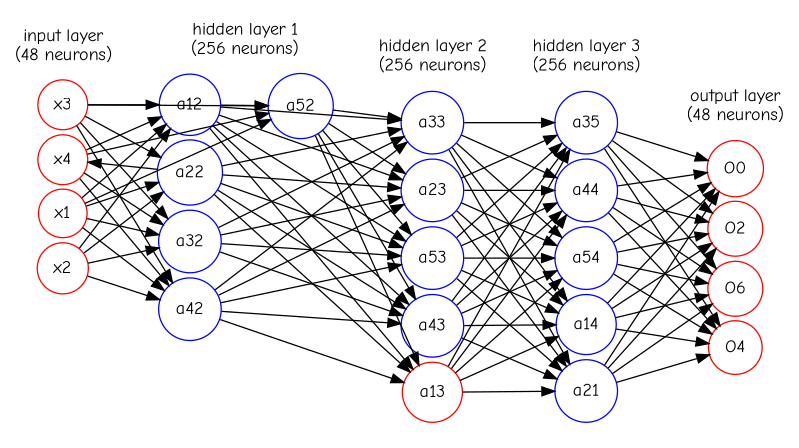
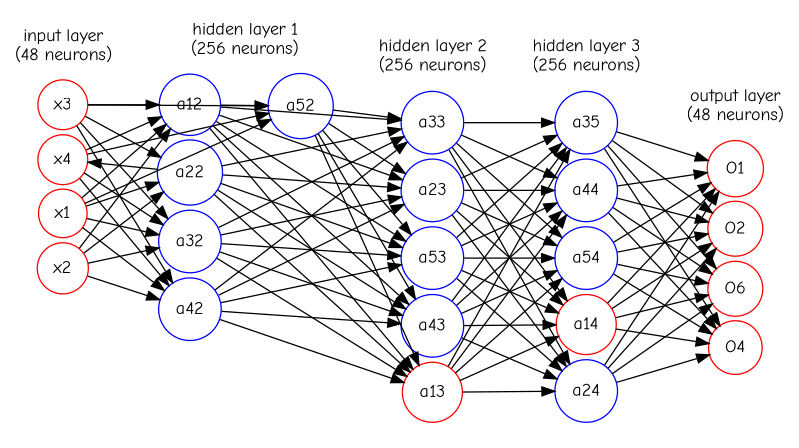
(735, 169) -> (735, 169)
none -> (297, 308)
(586, 325) -> (586, 325)
(586, 391) -> (586, 391)
